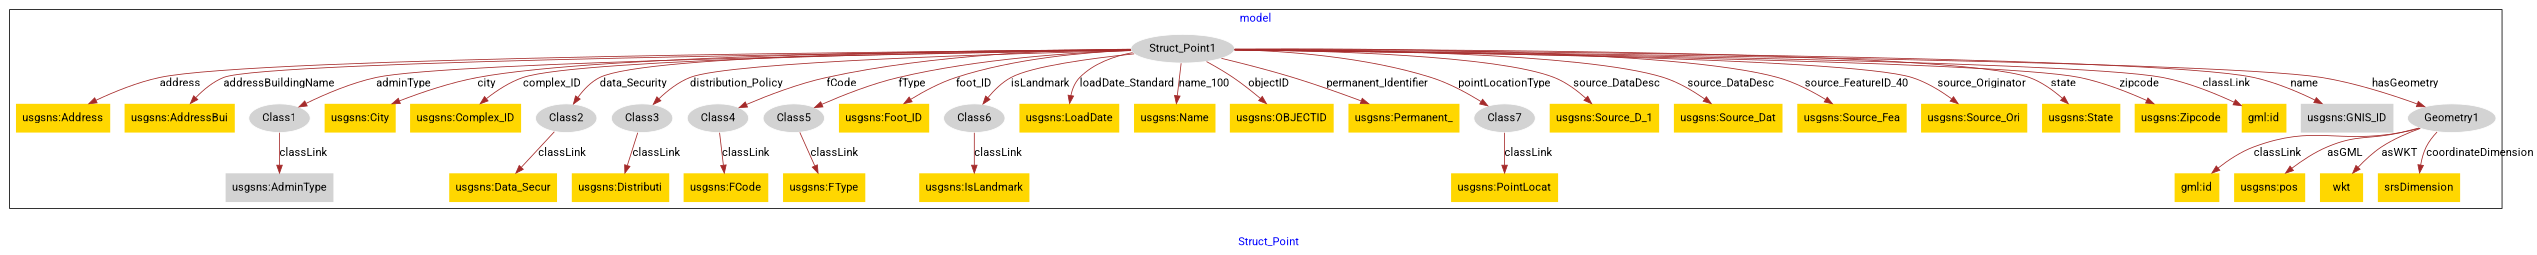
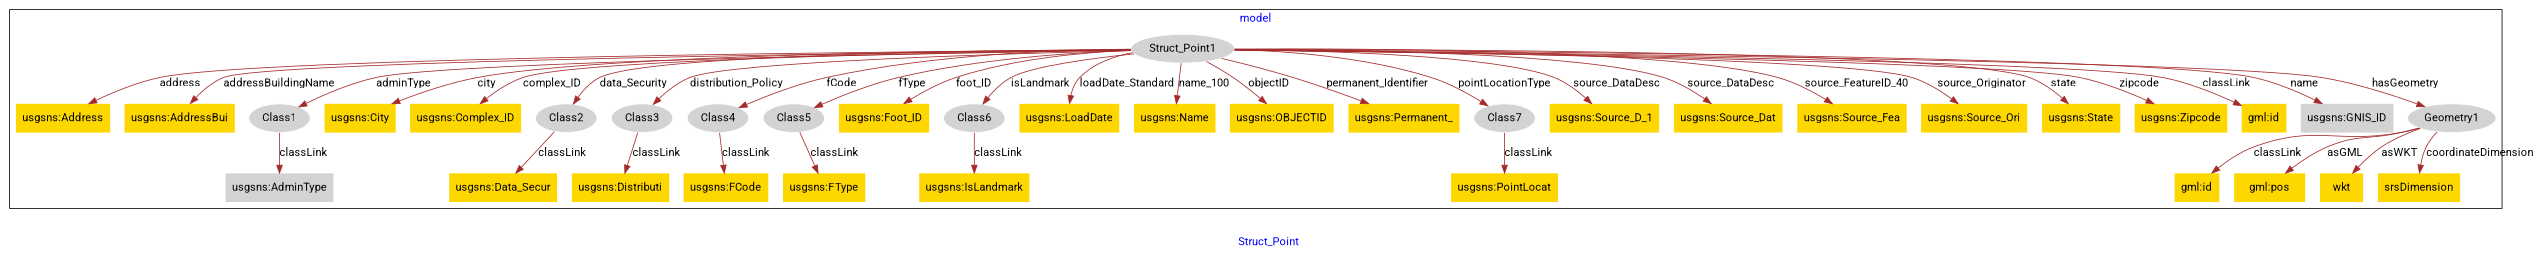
(2270, 188) -> (2270, 188)
